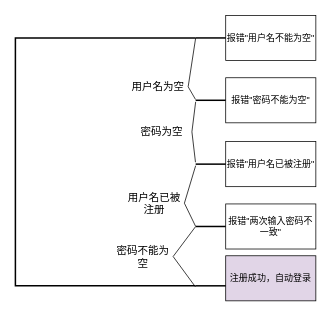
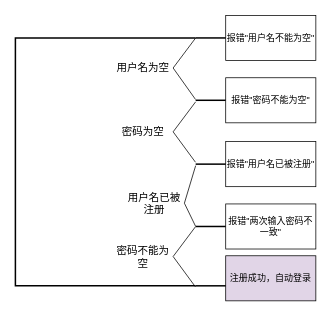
(158, 87) -> (143, 68)
(162, 132) -> (143, 132)
